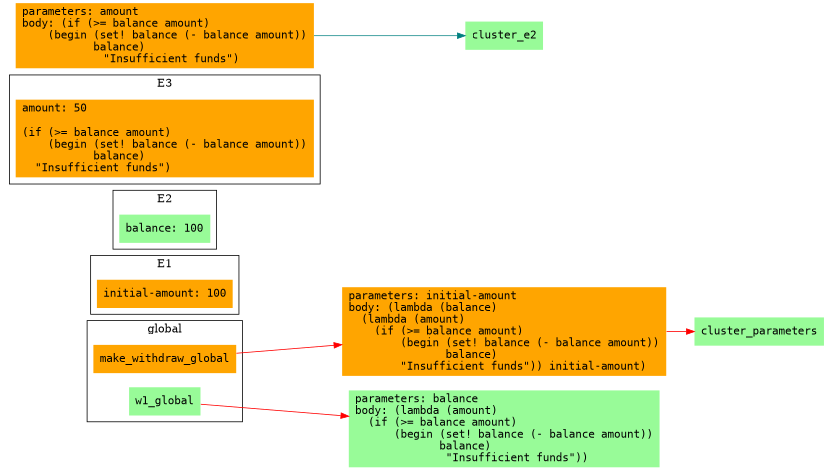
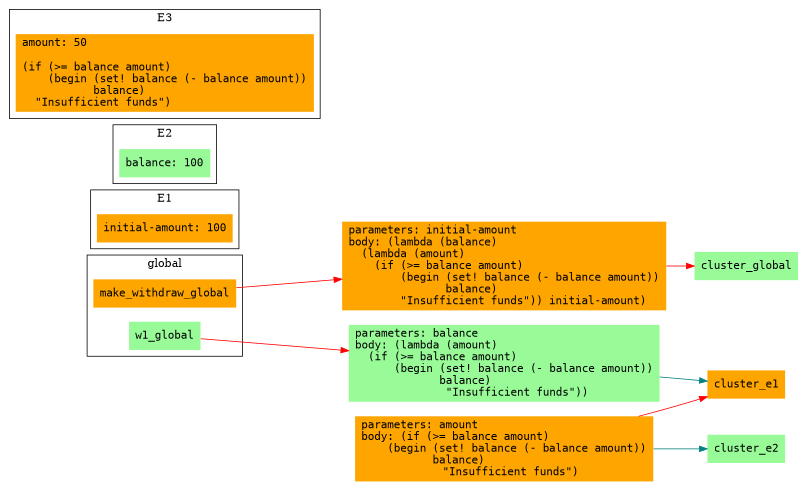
(759, 332) -> (746, 266)
none -> (746, 385)
